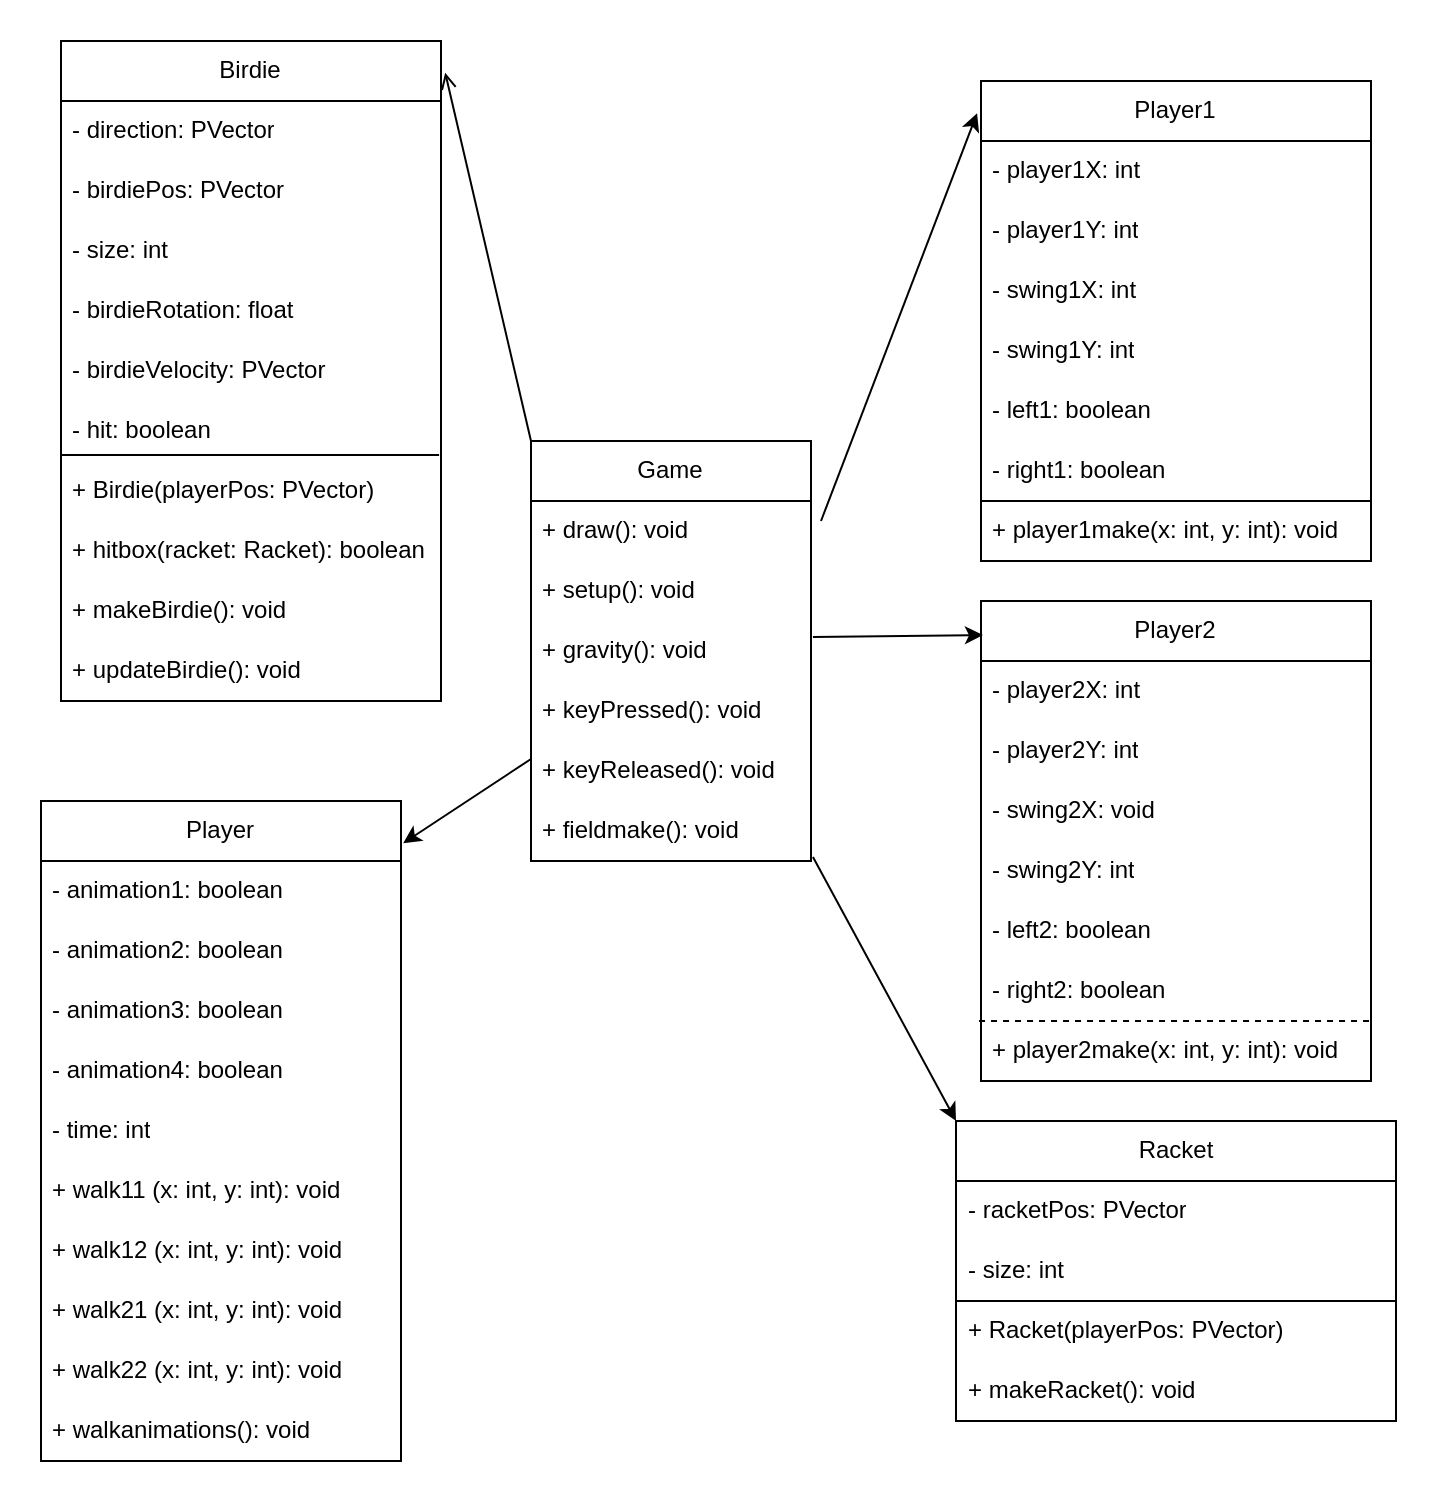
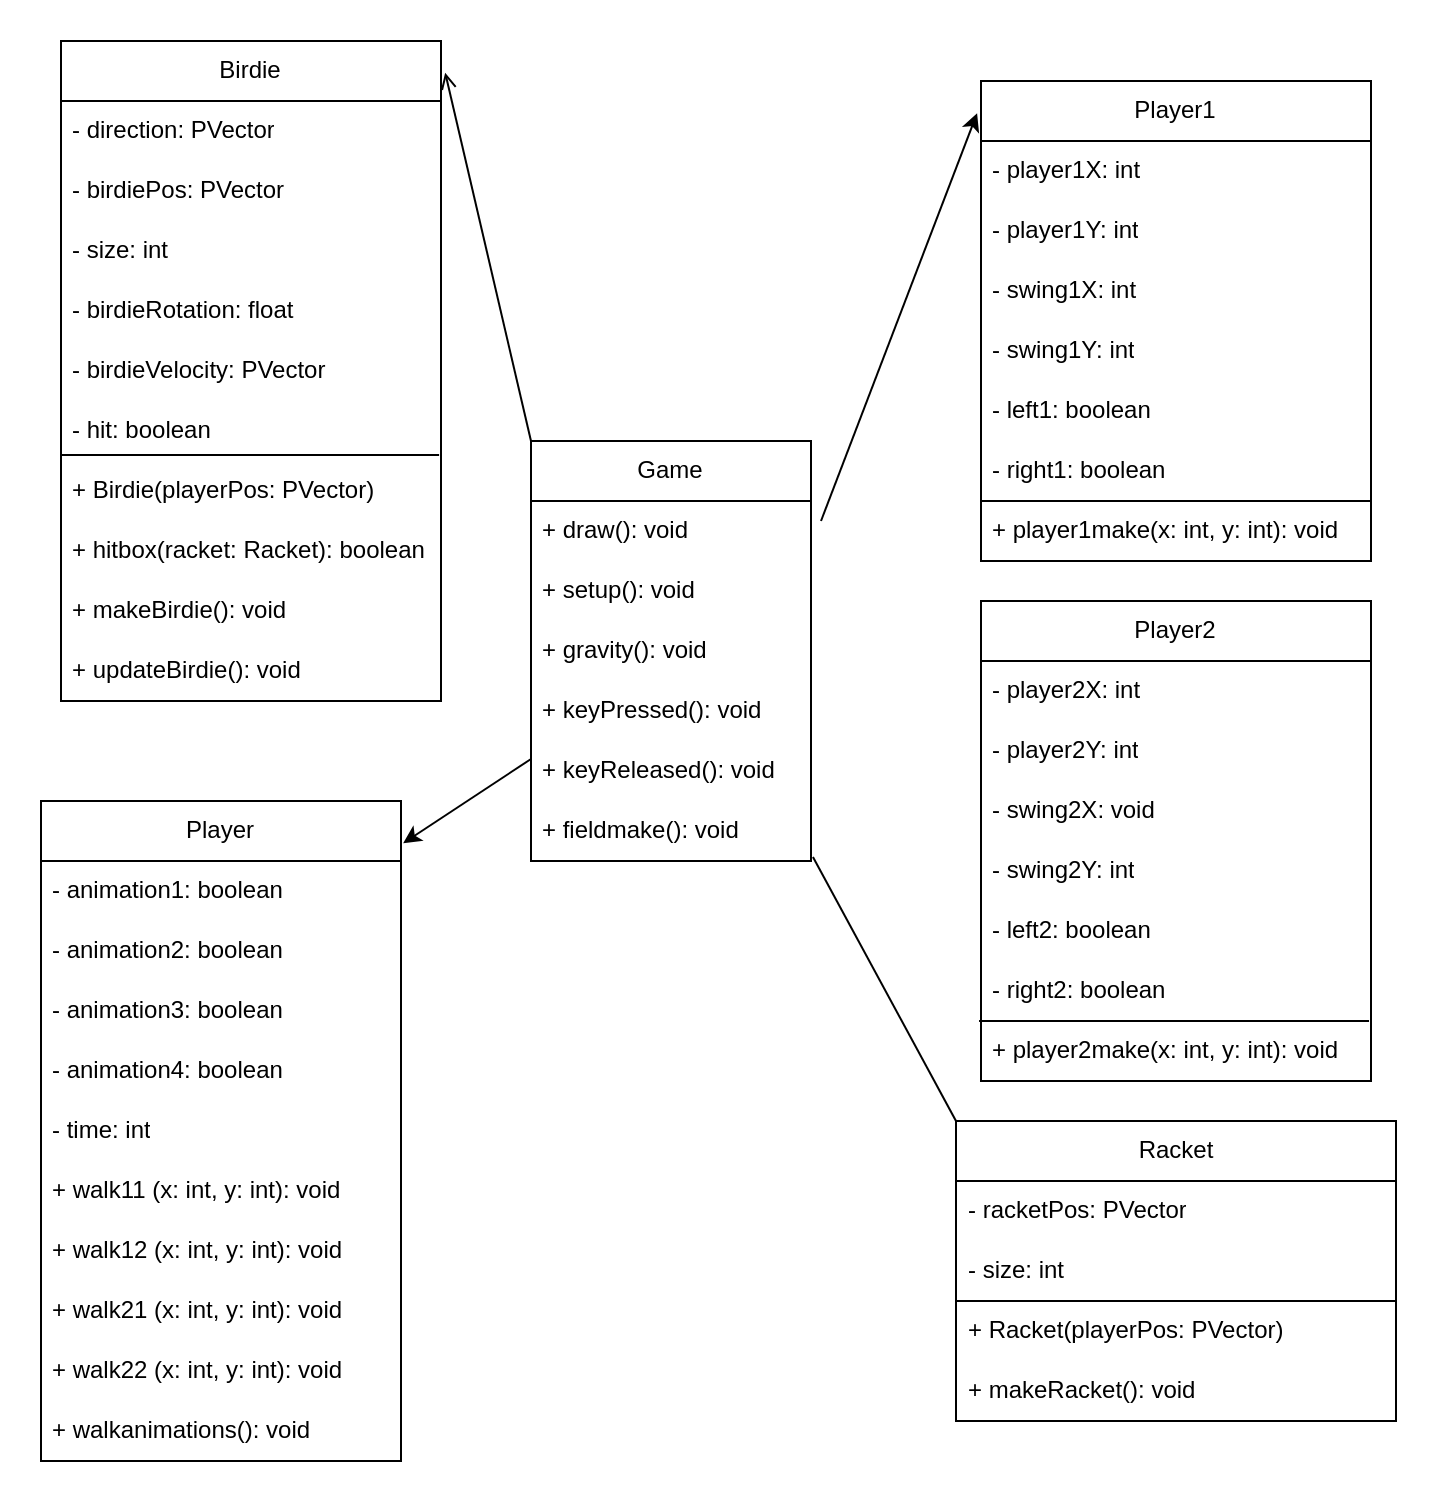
(892, 636) -> none
(1175, 1021) -> (1175, 1021)
(949, 1107) -> (951, 1112)
